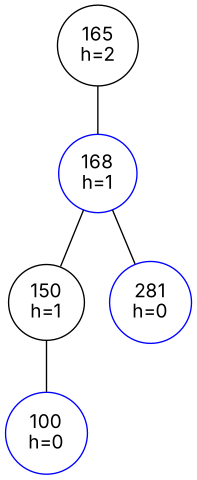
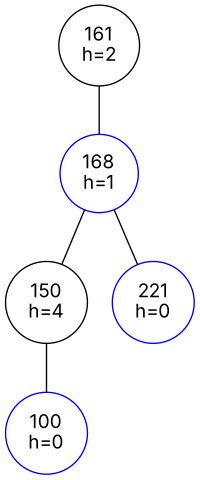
(98, 46) -> (99, 46)
(46, 302) -> (46, 302)
(151, 302) -> (153, 302)
